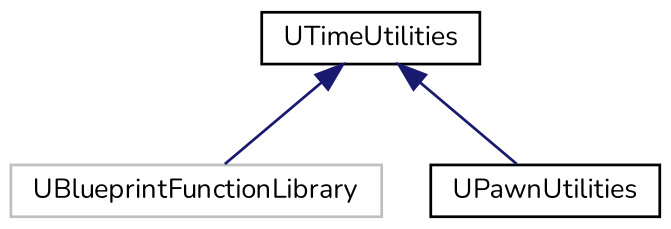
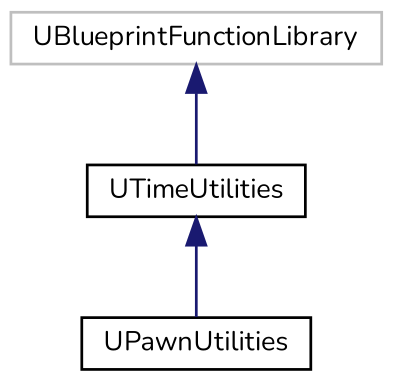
(273, 123) -> (196, 129)
